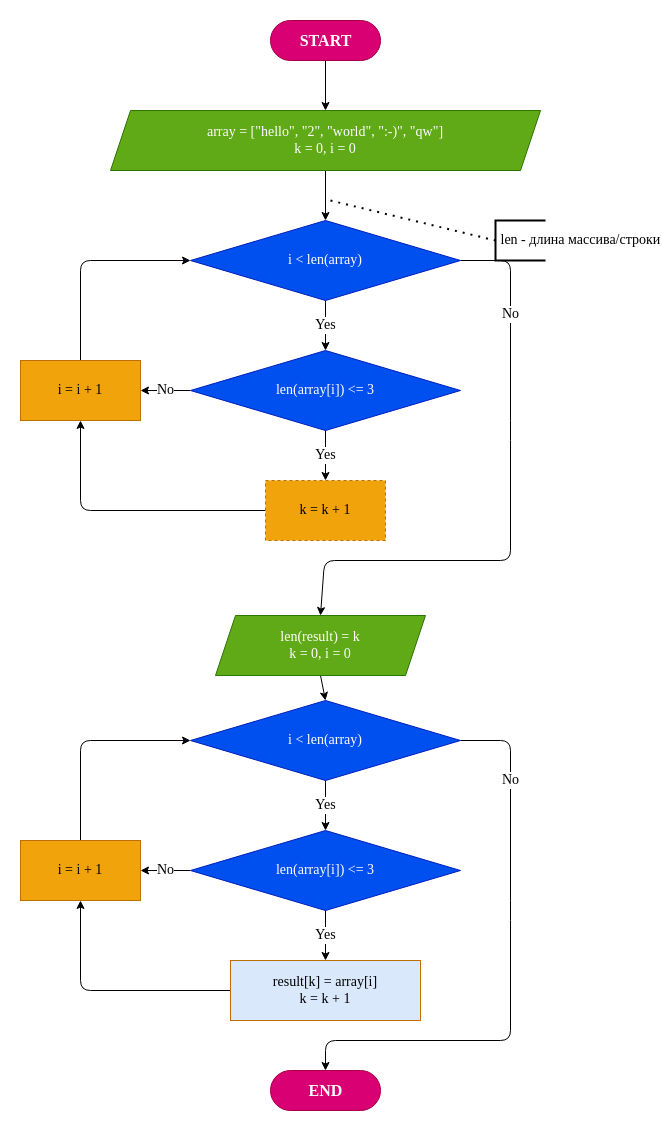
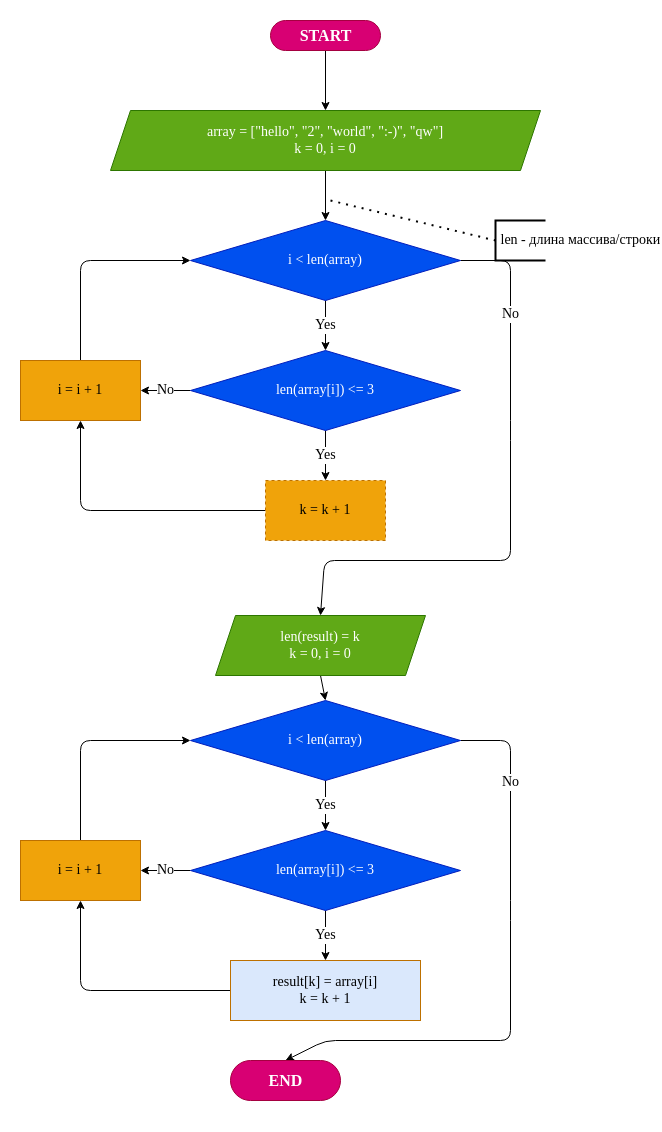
(326, 41) -> (326, 36)
(326, 1091) -> (286, 1081)
